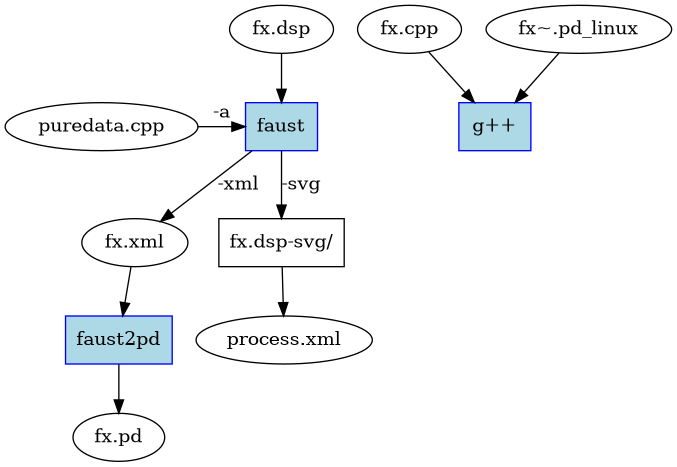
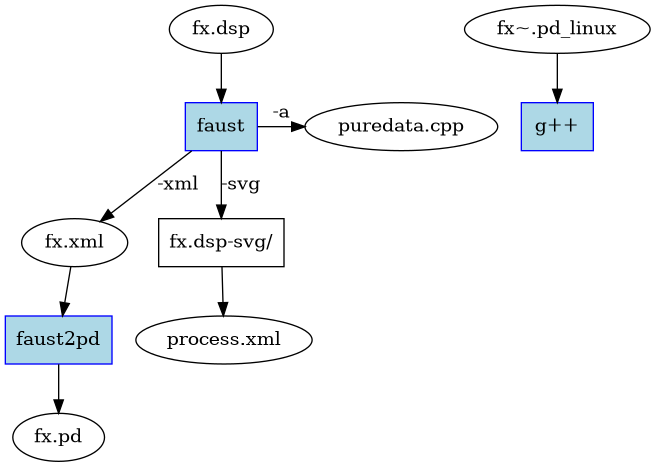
(410, 29) -> none
(215, 127) -> (275, 127)
